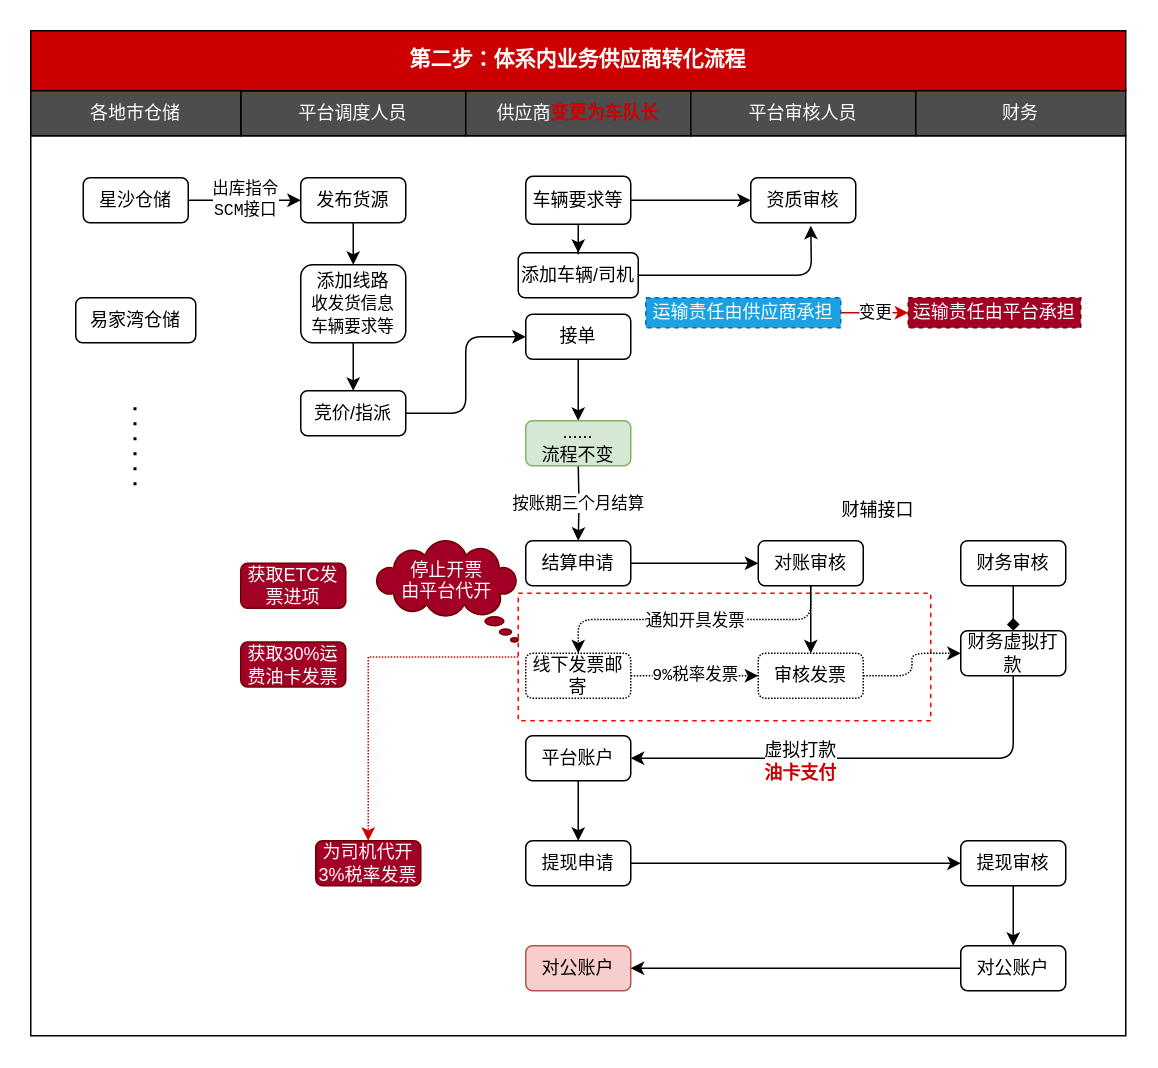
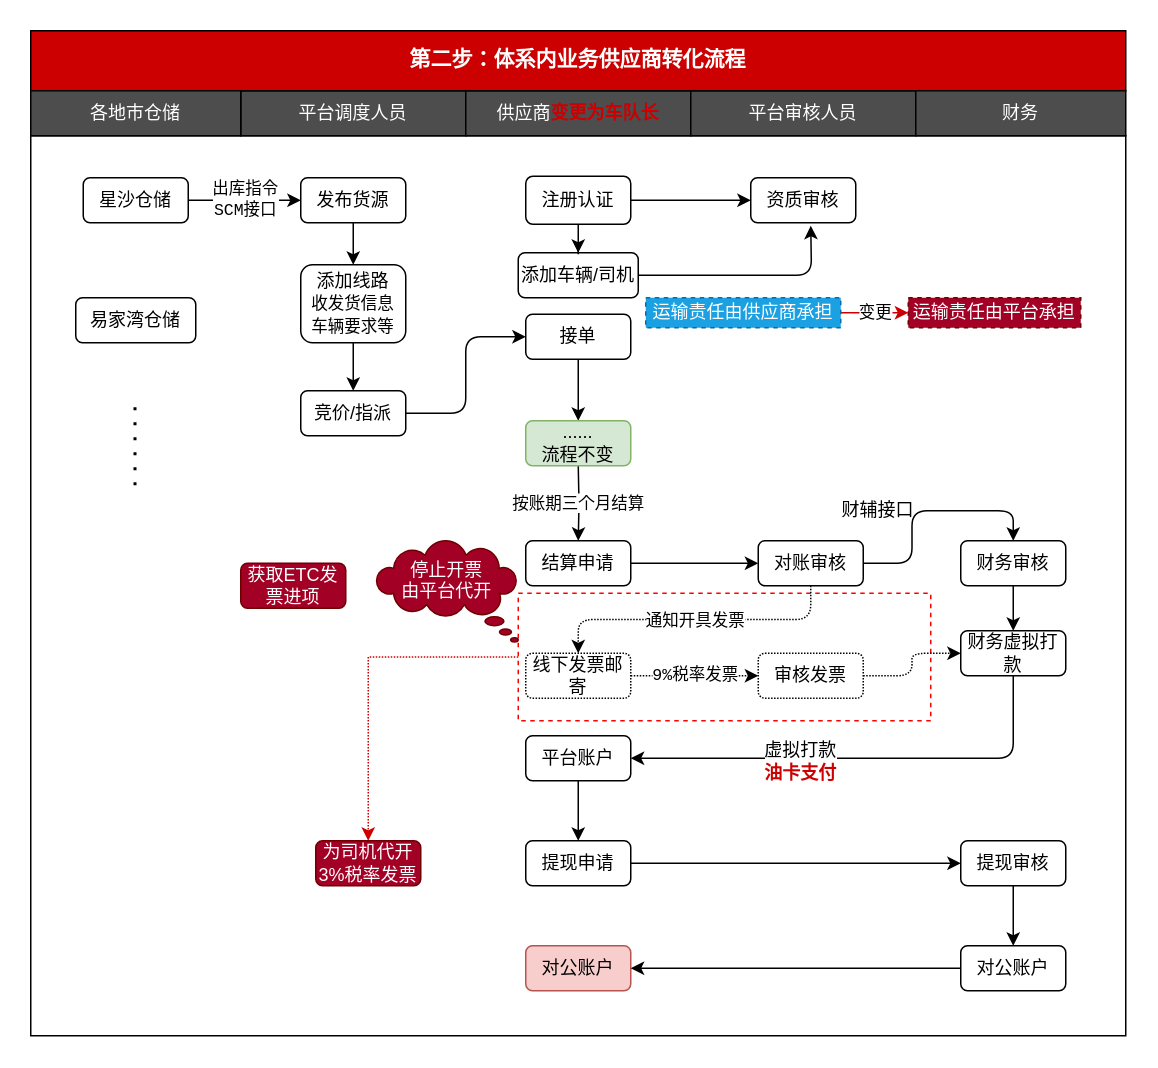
(578, 200) -> (578, 200)
(1013, 618) -> (1013, 619)
(811, 628) -> (927, 511)
(293, 665) -> none
